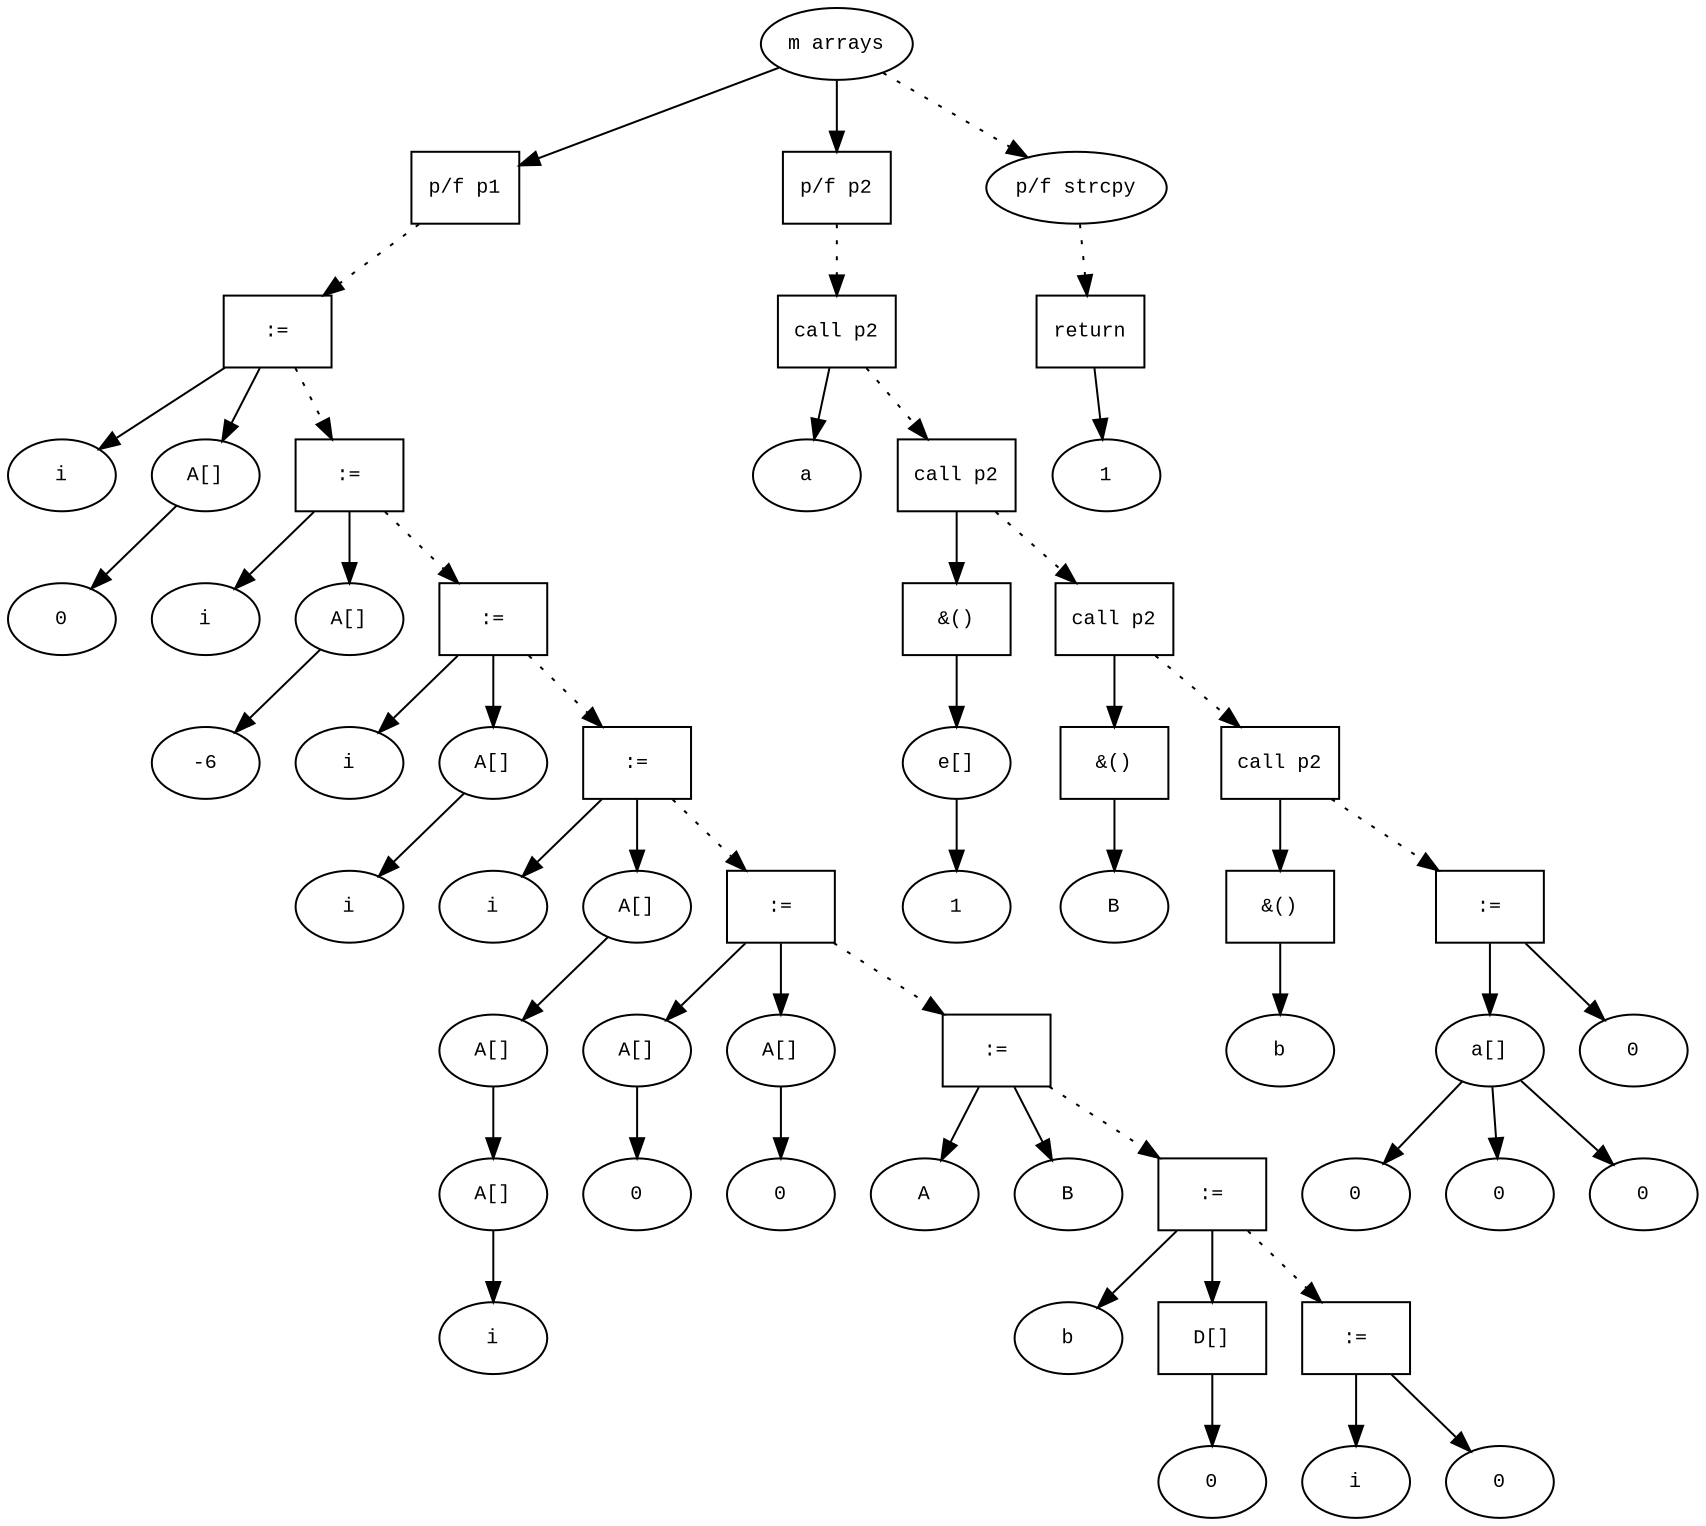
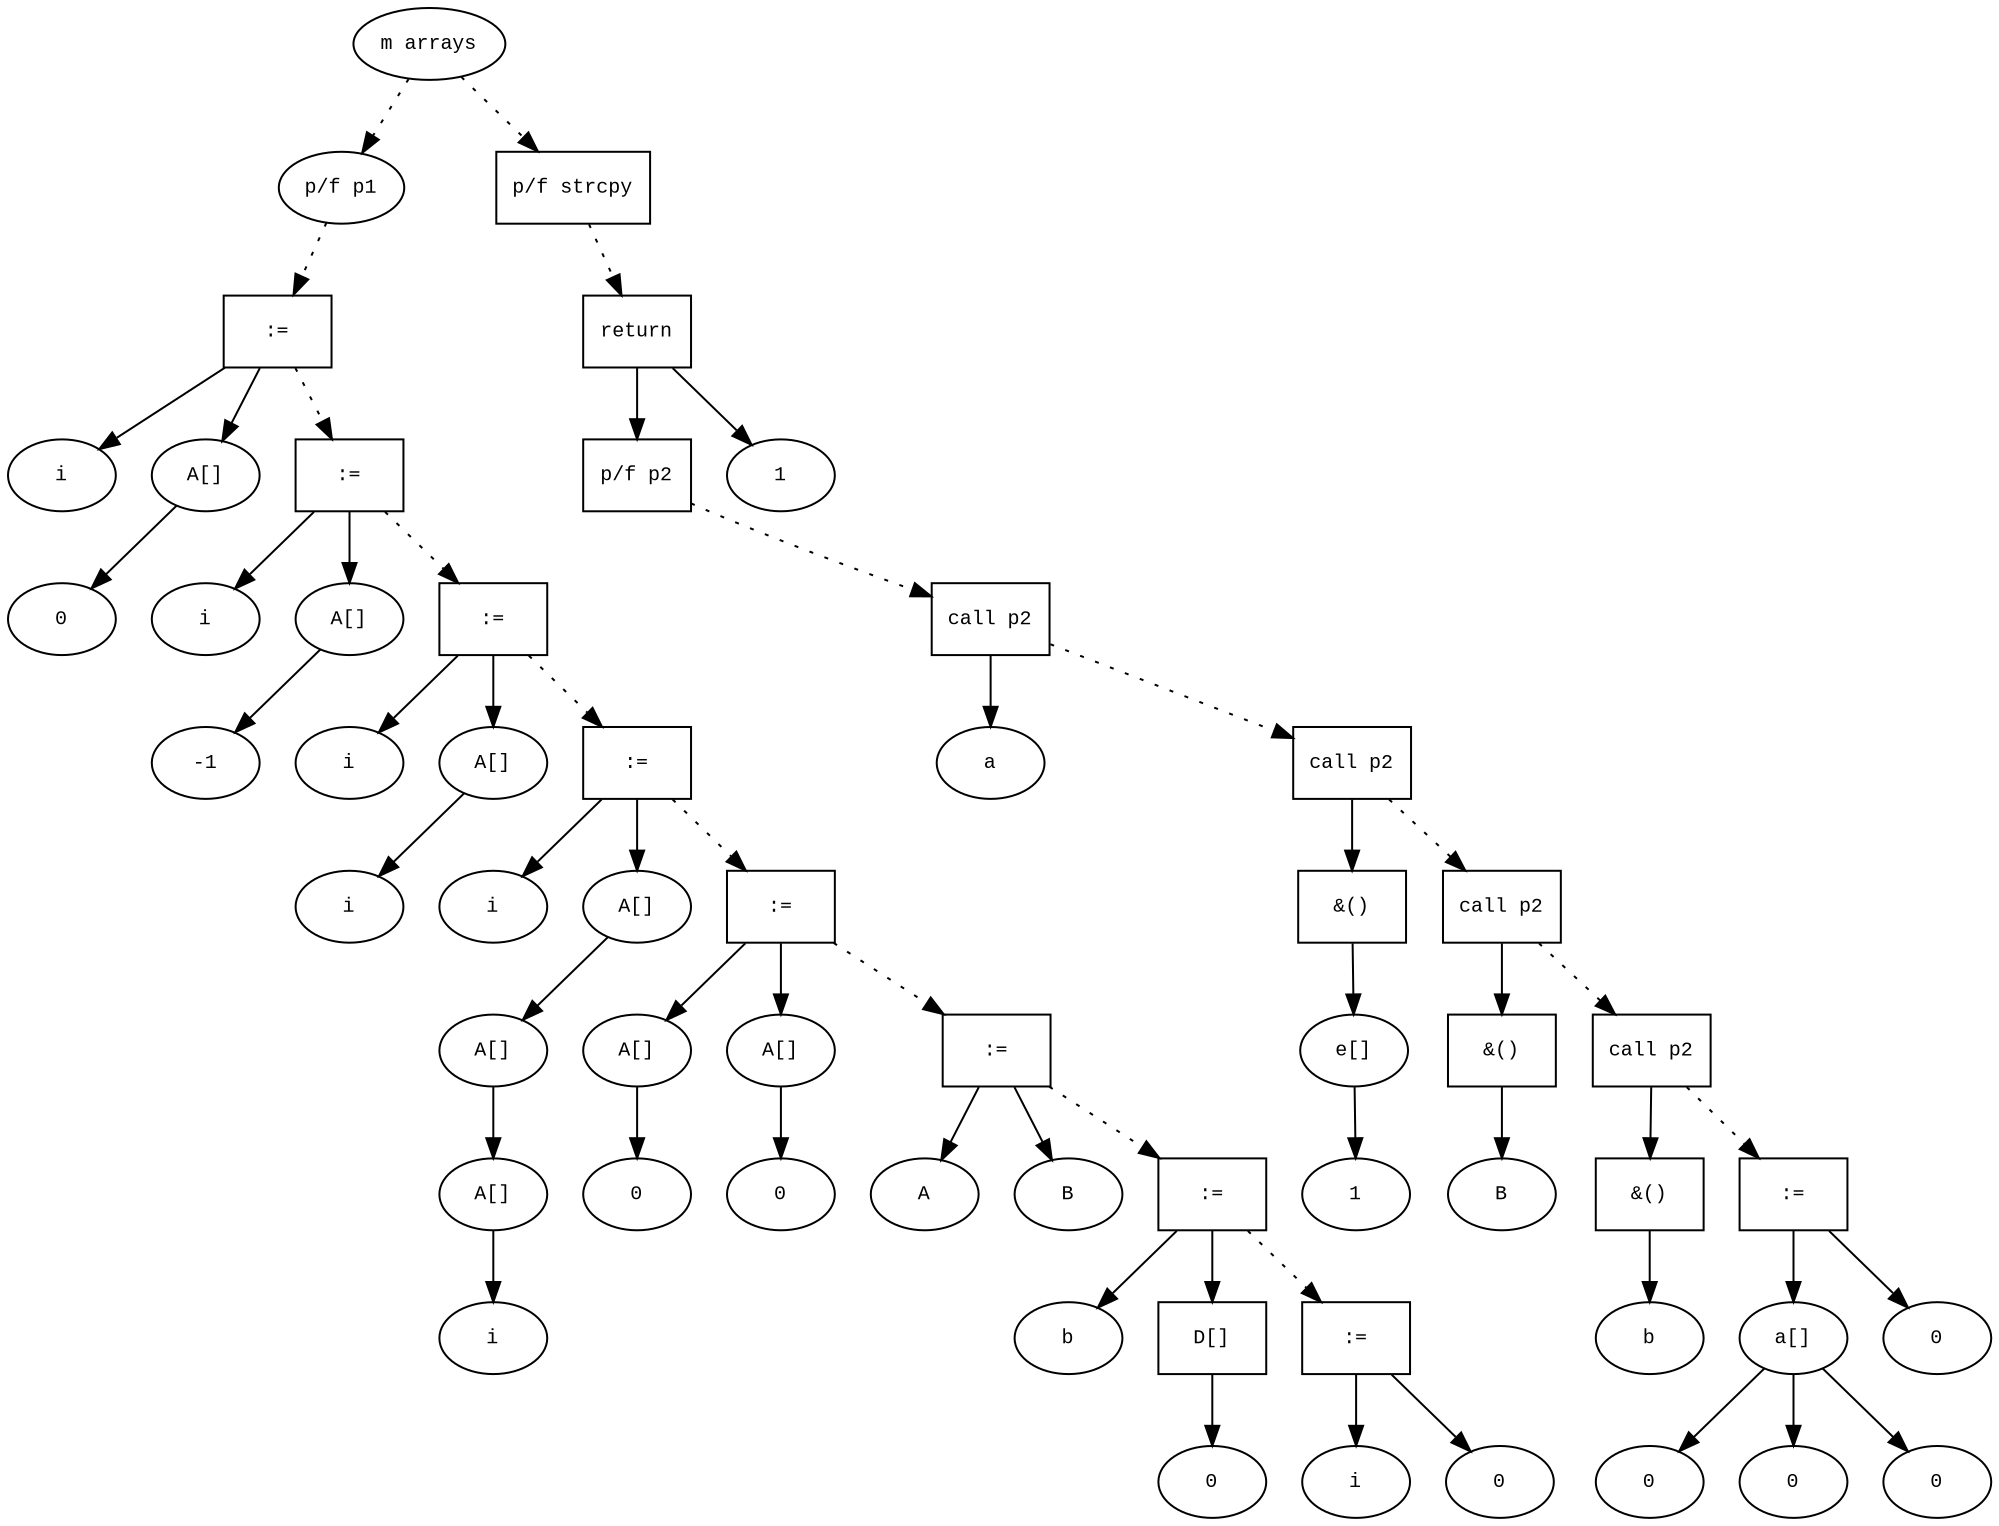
(837, 106) -> (637, 394)
(659, 113) -> (391, 107)
(465, 188) -> (342, 188)
(1077, 188) -> (573, 188)
(206, 763) -> (206, 763)
